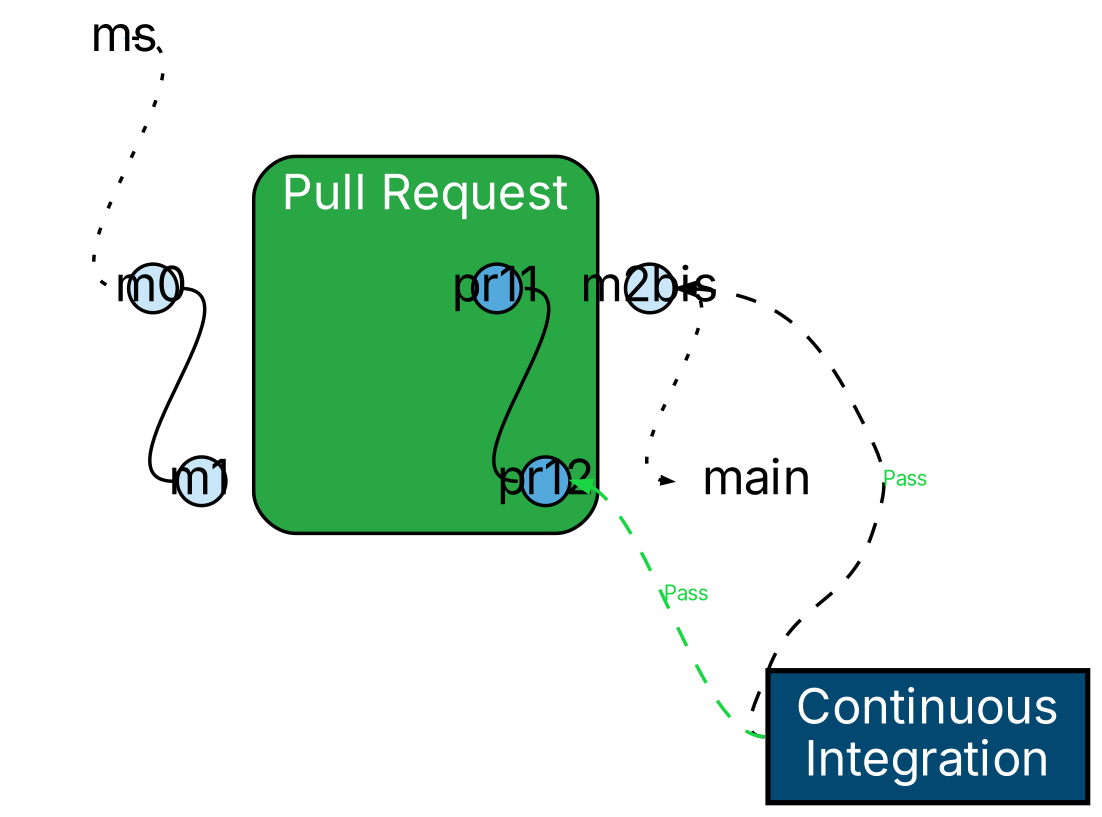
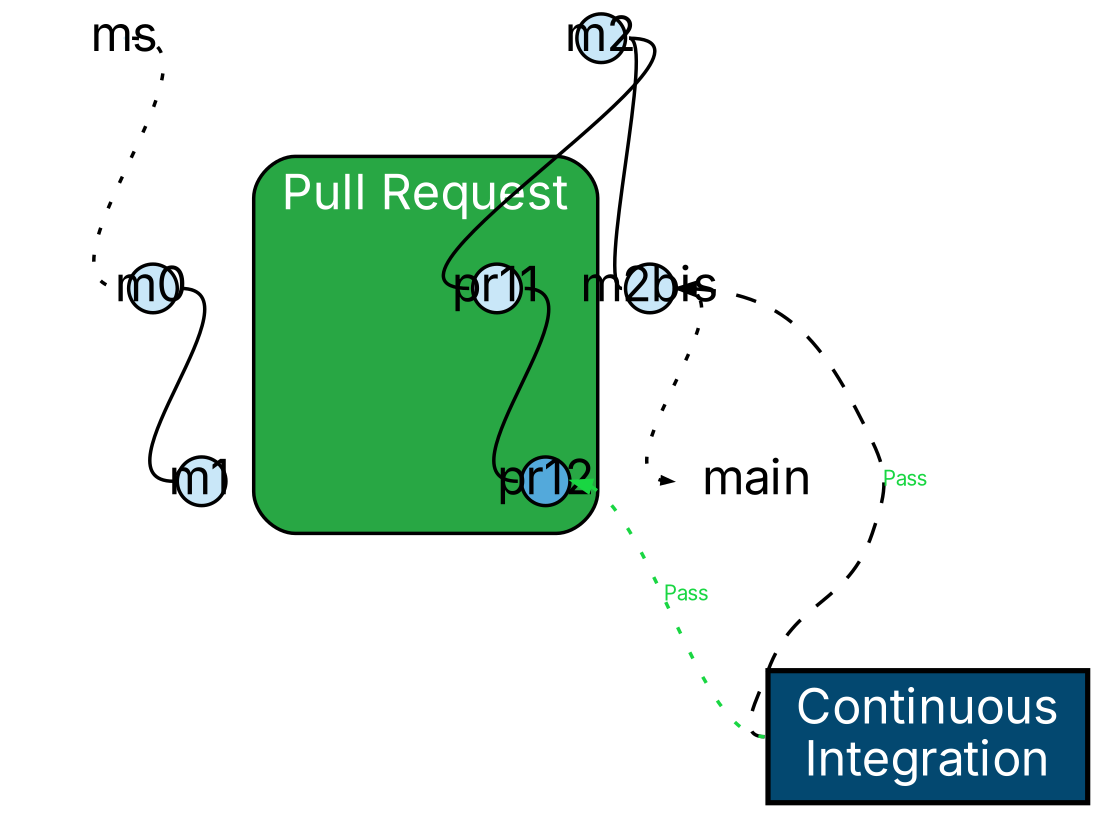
none -> (601, 38)
(497, 288) -> (497, 288)
(673, 617) -> (673, 617)
